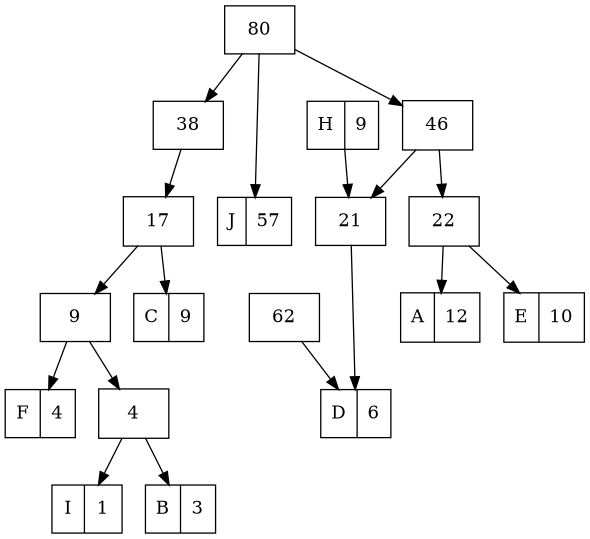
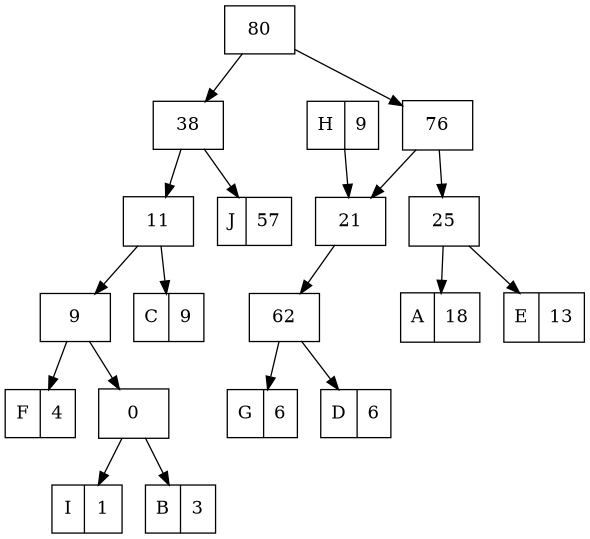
(257, 119) -> (217, 168)
(438, 125) -> (438, 125)
(158, 221) -> (158, 221)
(444, 221) -> (444, 221)
(353, 311) -> (321, 264)
(457, 317) -> (457, 317)
(562, 317) -> (562, 317)
(134, 414) -> (134, 414)
none -> (262, 414)
